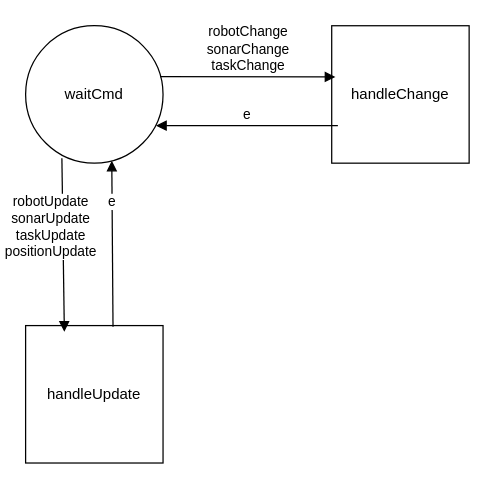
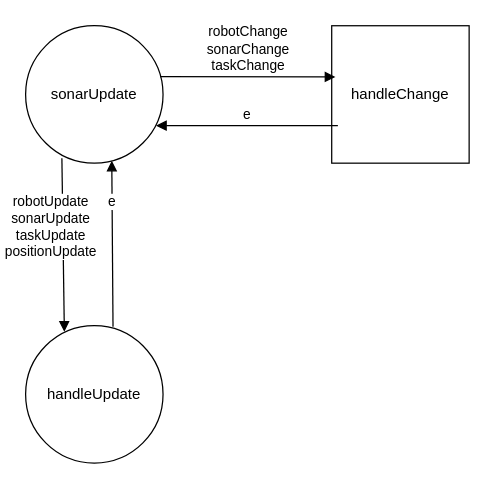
(94, 94) -> (94, 94)
(94, 394) -> (94, 394)
